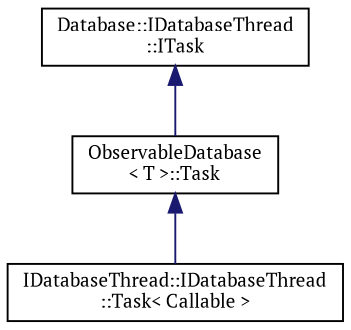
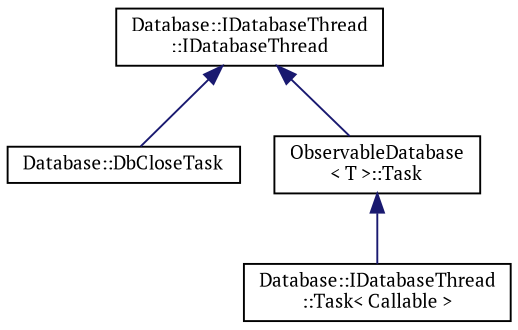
(175, 37) -> (250, 37)
none -> (124, 165)
(175, 293) -> (377, 293)
